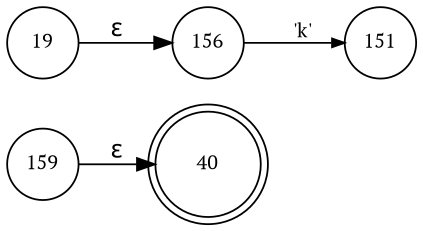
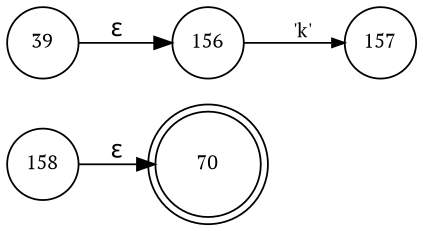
(43, 43) -> (43, 43)
(380, 43) -> (380, 43)
(43, 164) -> (43, 164)
(208, 164) -> (208, 164)
